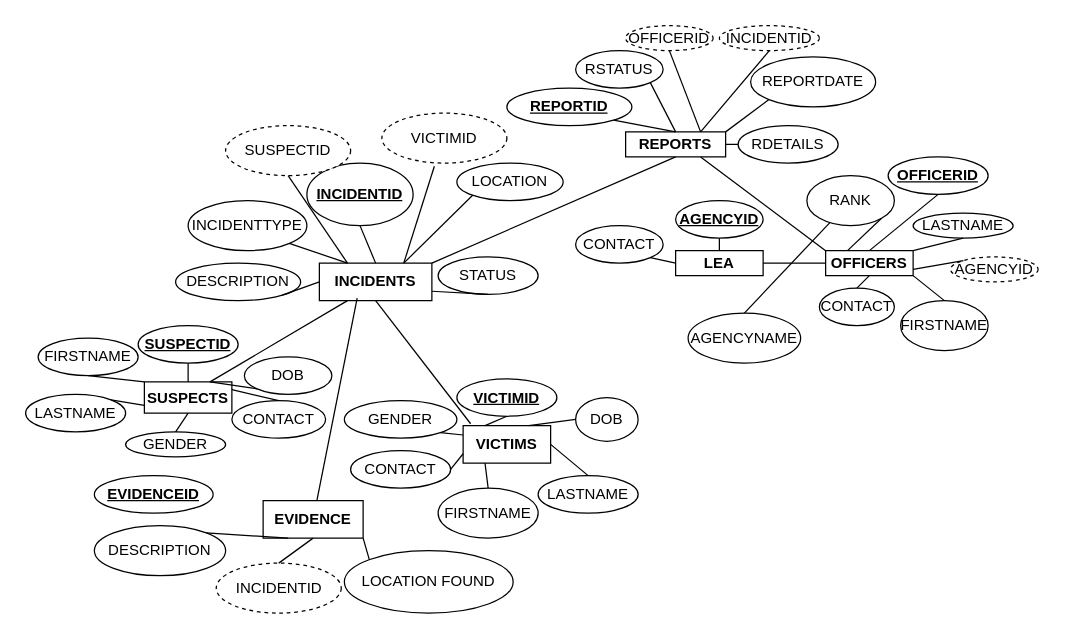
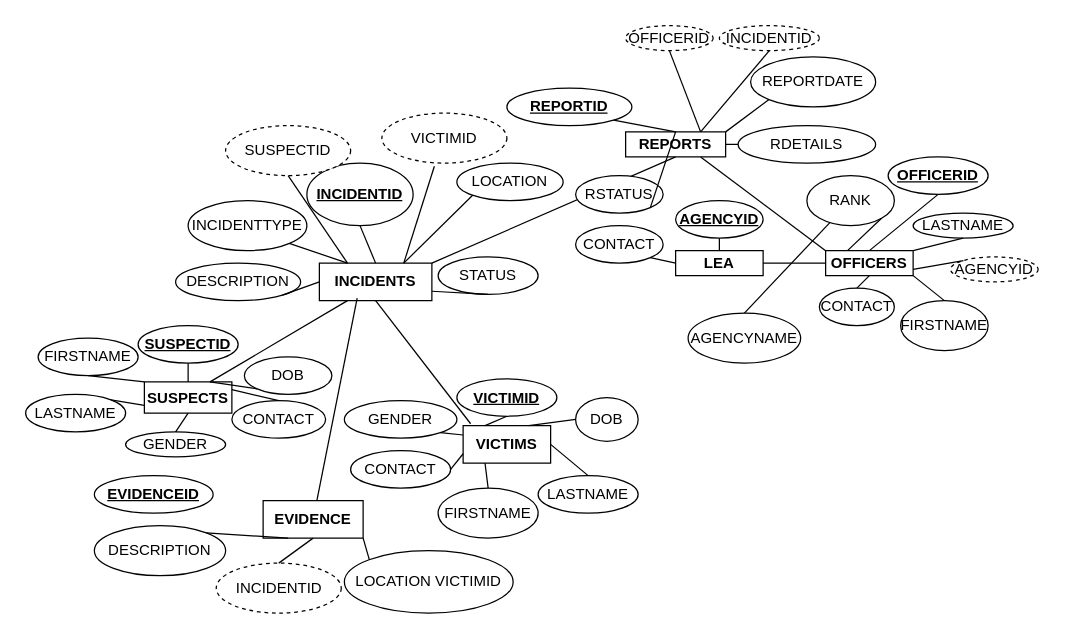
(619, 69) -> (619, 194)
(788, 144) -> (807, 144)
(429, 582) -> (429, 582)
